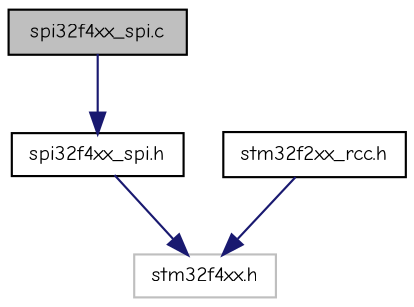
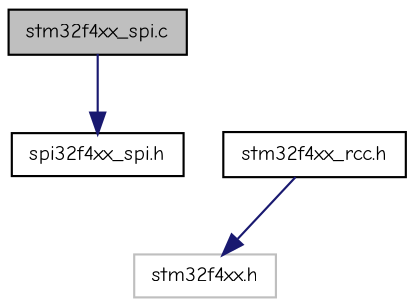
(98, 32) -> (98, 32)
(315, 155) -> (315, 155)
(144, 207) -> none
